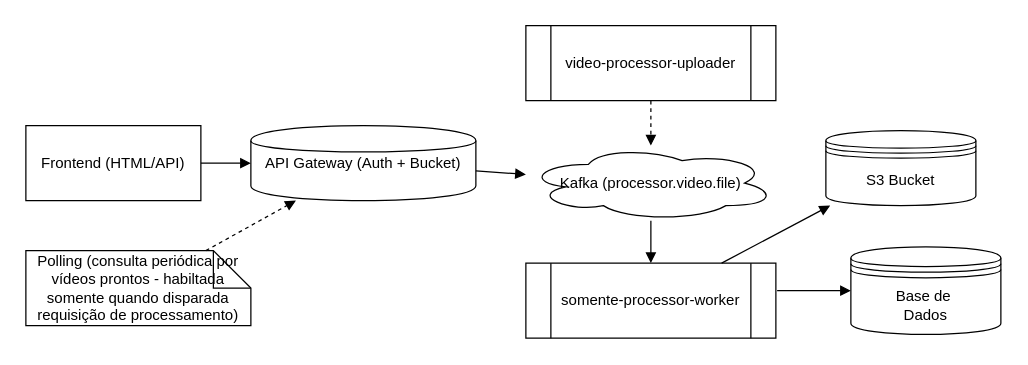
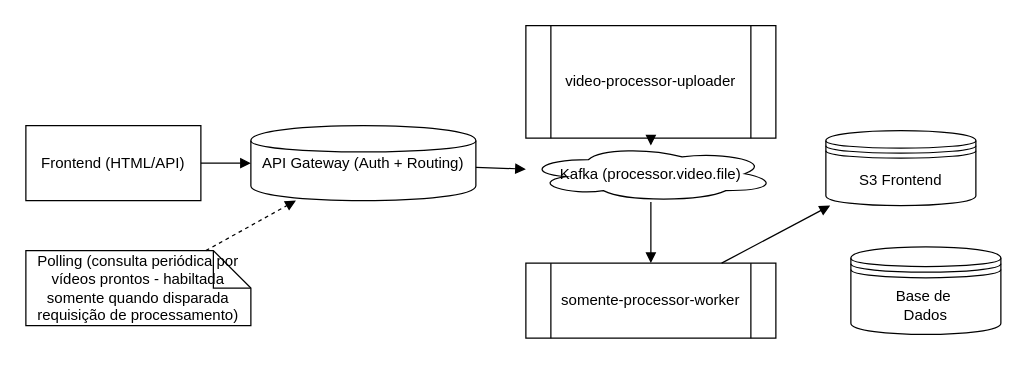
(651, 63) -> (651, 82)
(363, 163) -> (363, 163)
(901, 181) -> (901, 181)
(651, 183) -> (651, 174)
(808, 291) -> none
